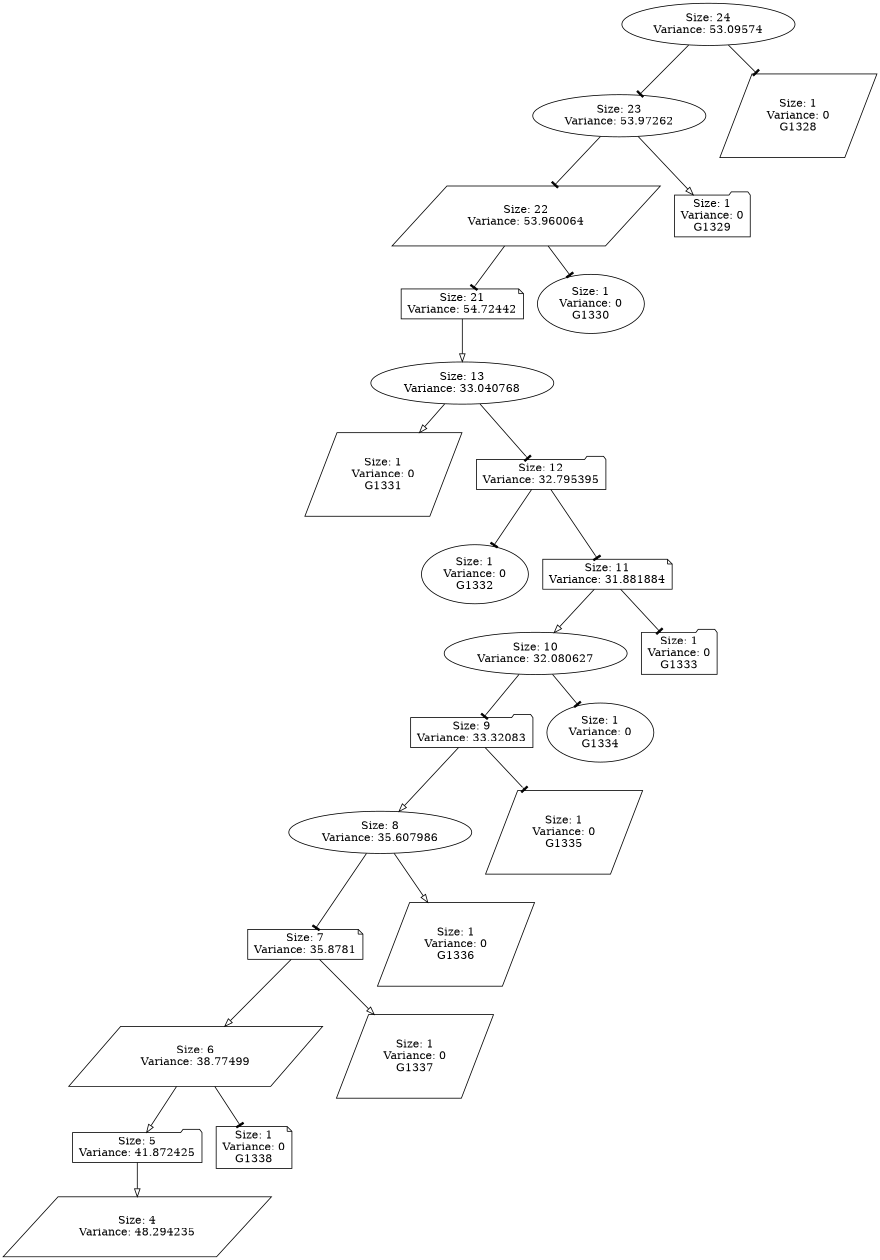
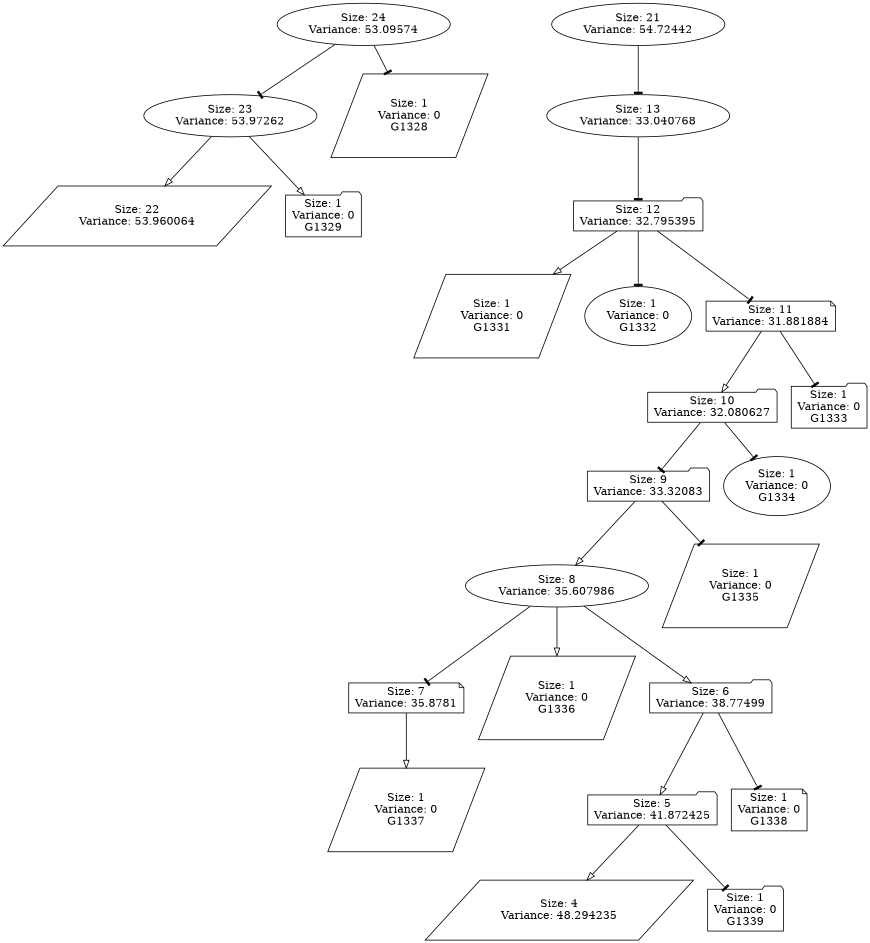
(579, 160) -> (191, 158)
(490, 266) -> none
(462, 304) -> (638, 24)
(591, 304) -> none
(462, 336) -> (638, 68)
(435, 415) -> (589, 250)
(536, 653) -> (712, 407)
none -> (746, 910)
(261, 990) -> (634, 642)
(196, 1056) -> (711, 698)
